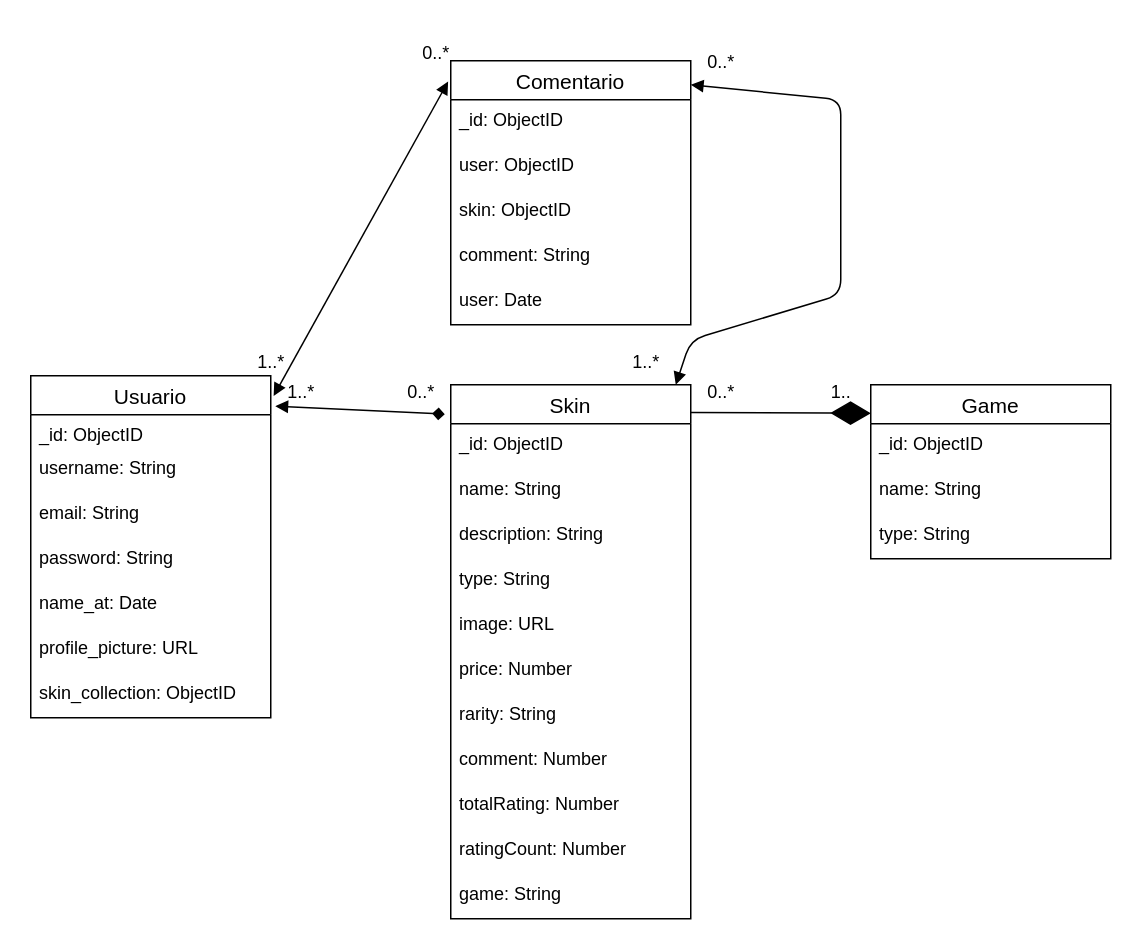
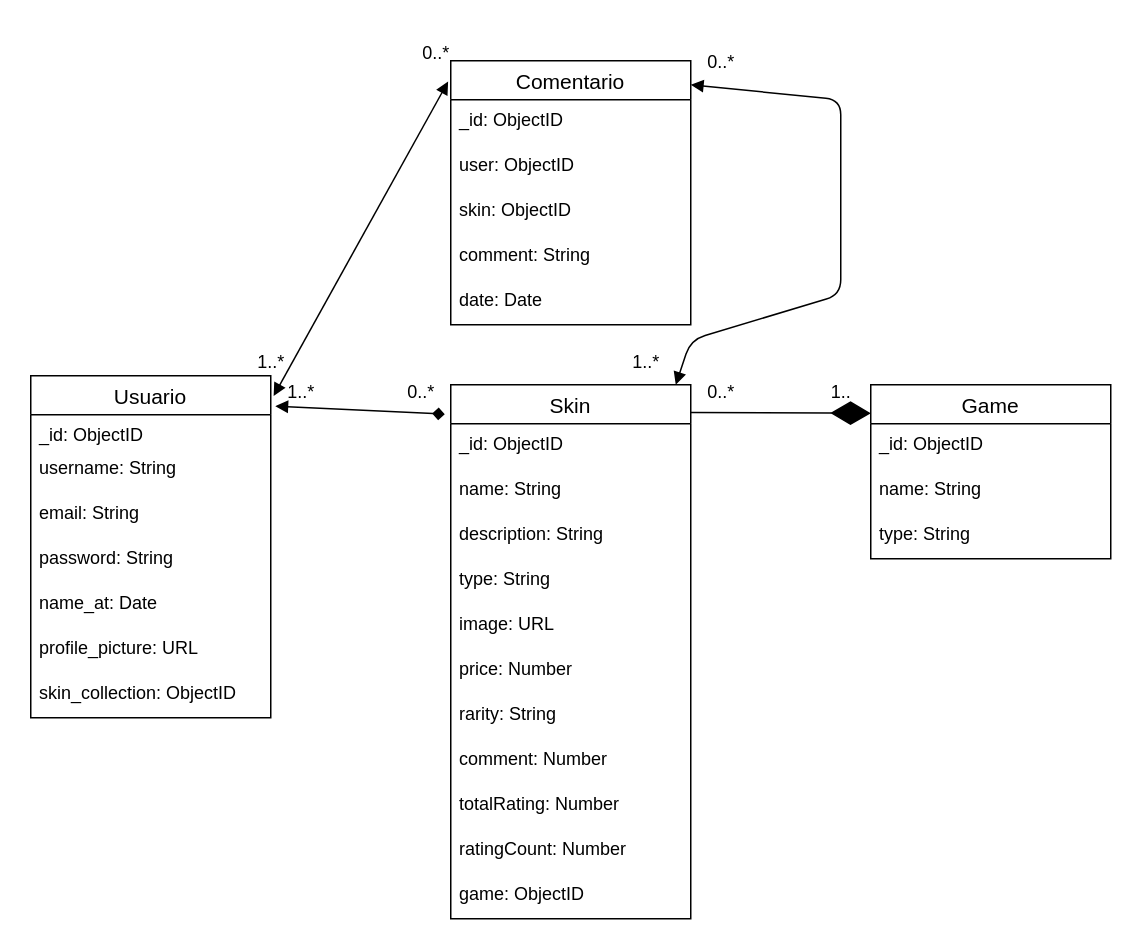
(505, 300) -> (505, 300)
(512, 894) -> (525, 894)
